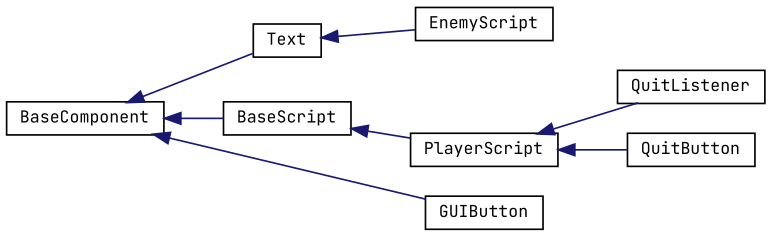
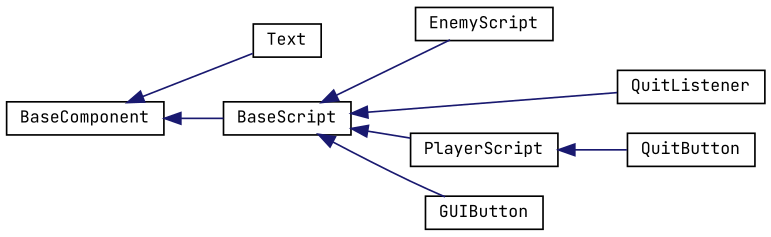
(377, 33) -> (393, 67)
(596, 116) -> (492, 102)
(297, 169) -> (388, 171)
